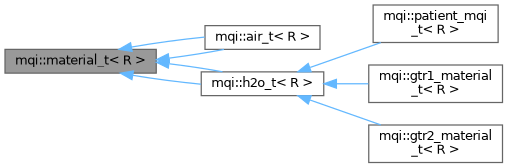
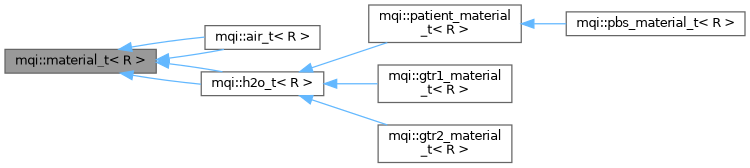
(436, 24) -> (445, 24)
none -> (656, 24)
